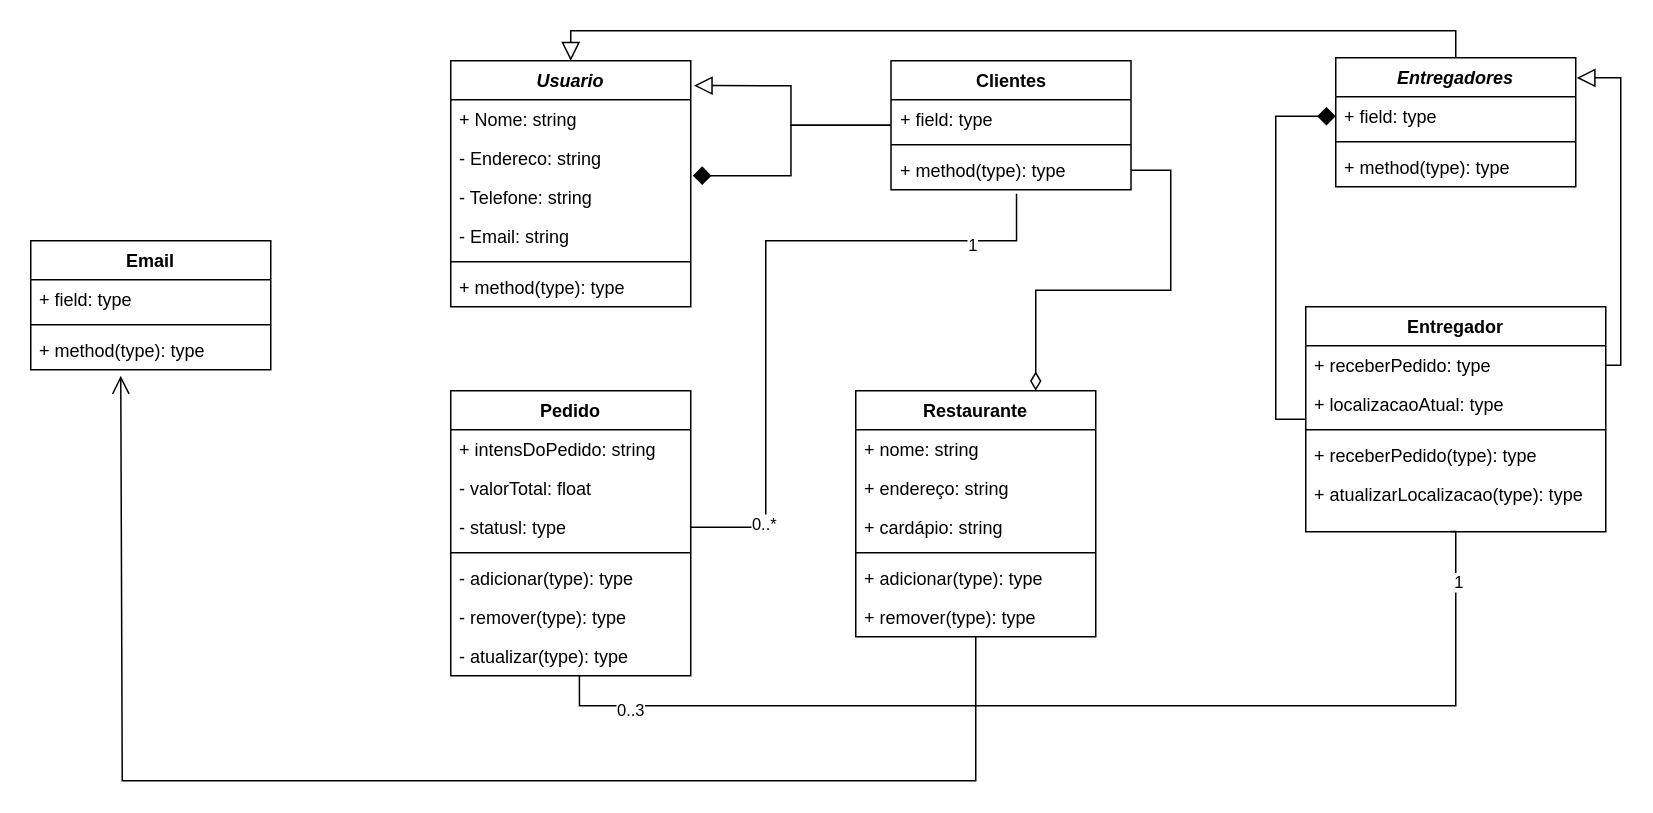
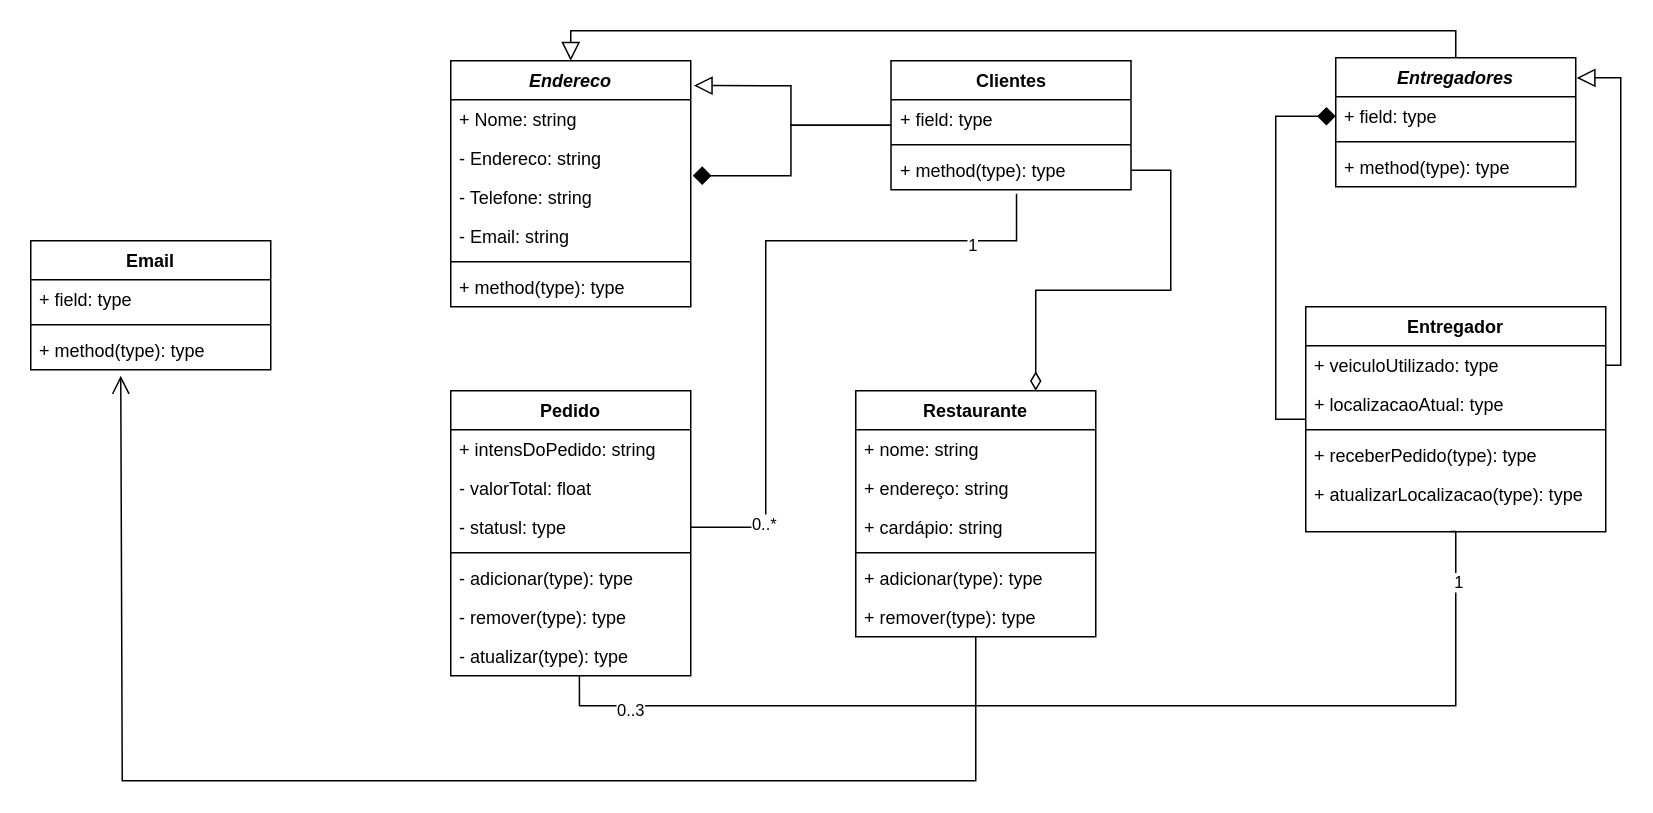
(571, 82) -> (571, 82)
(1411, 367) -> (1417, 367)
